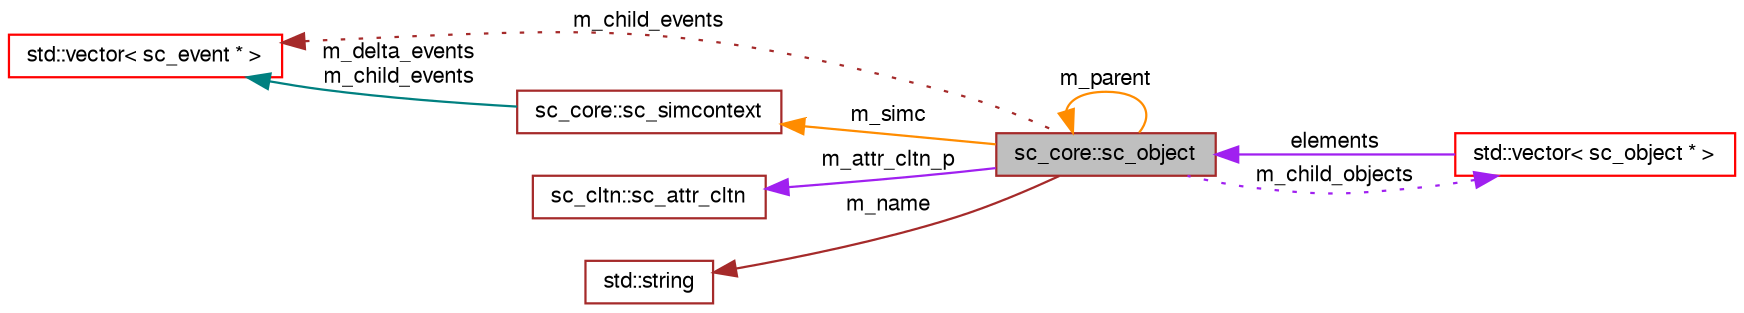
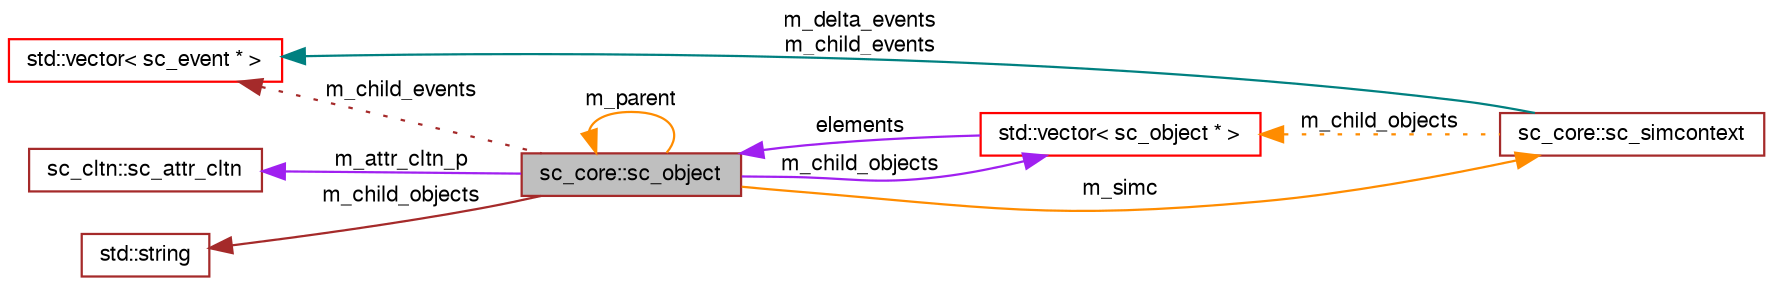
none -> (1392, 134)
(1331, 193) -> (884, 181)
(889, 205) -> (402, 196)
